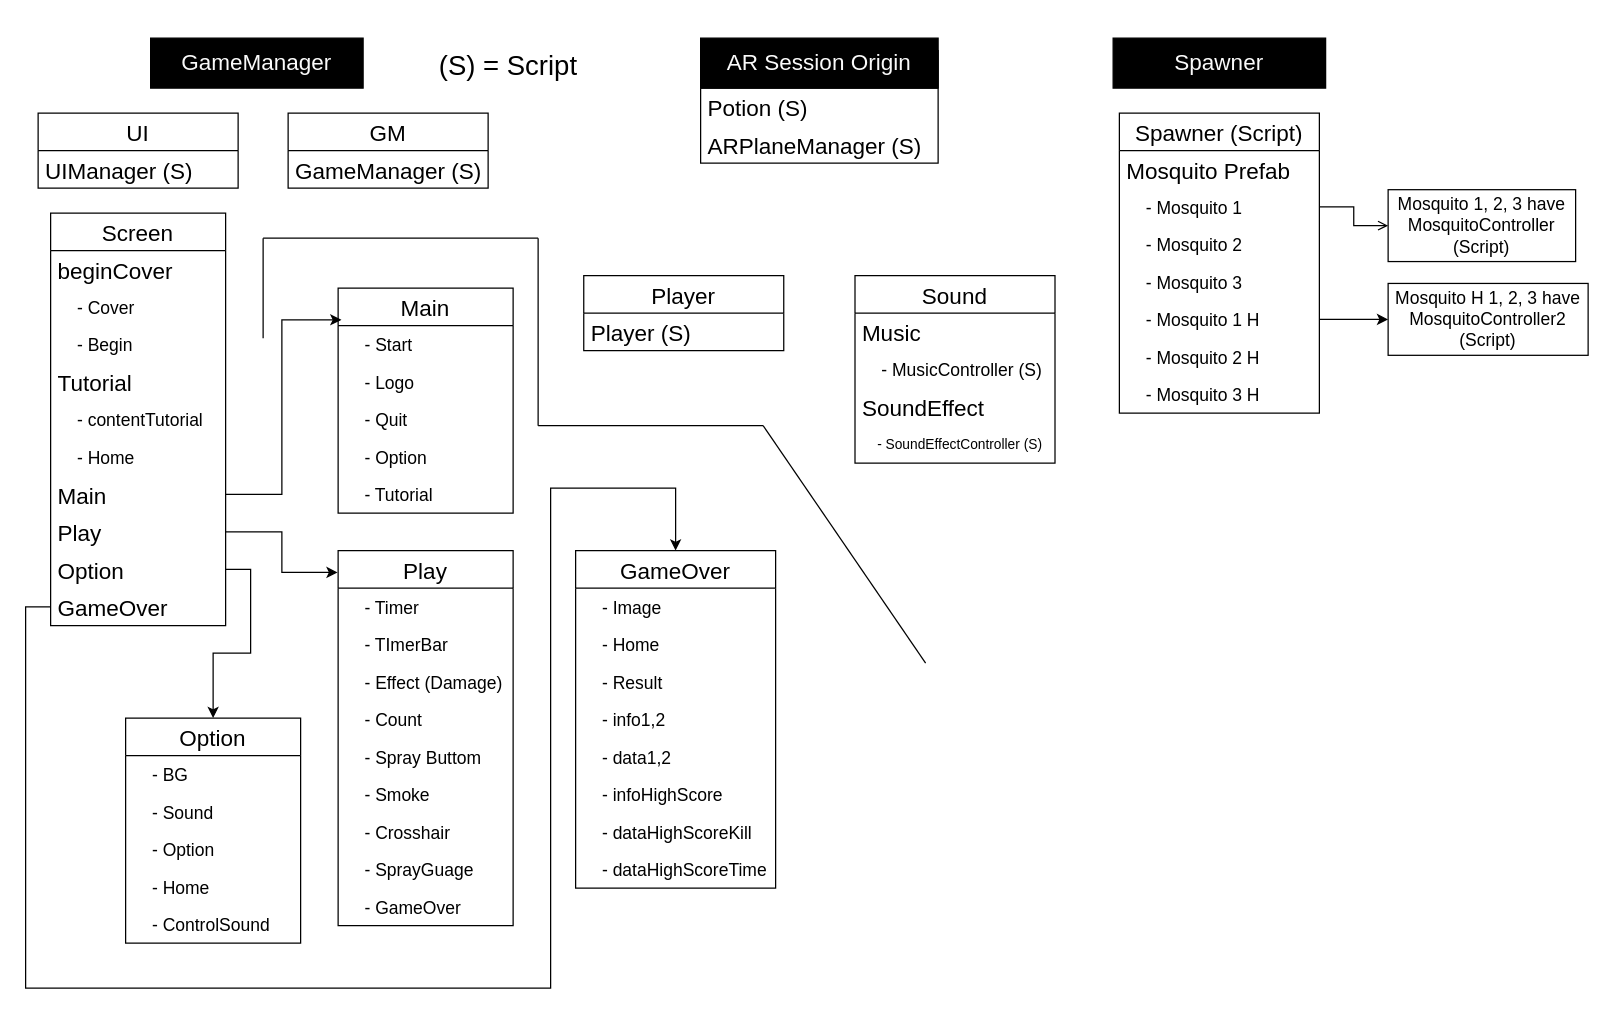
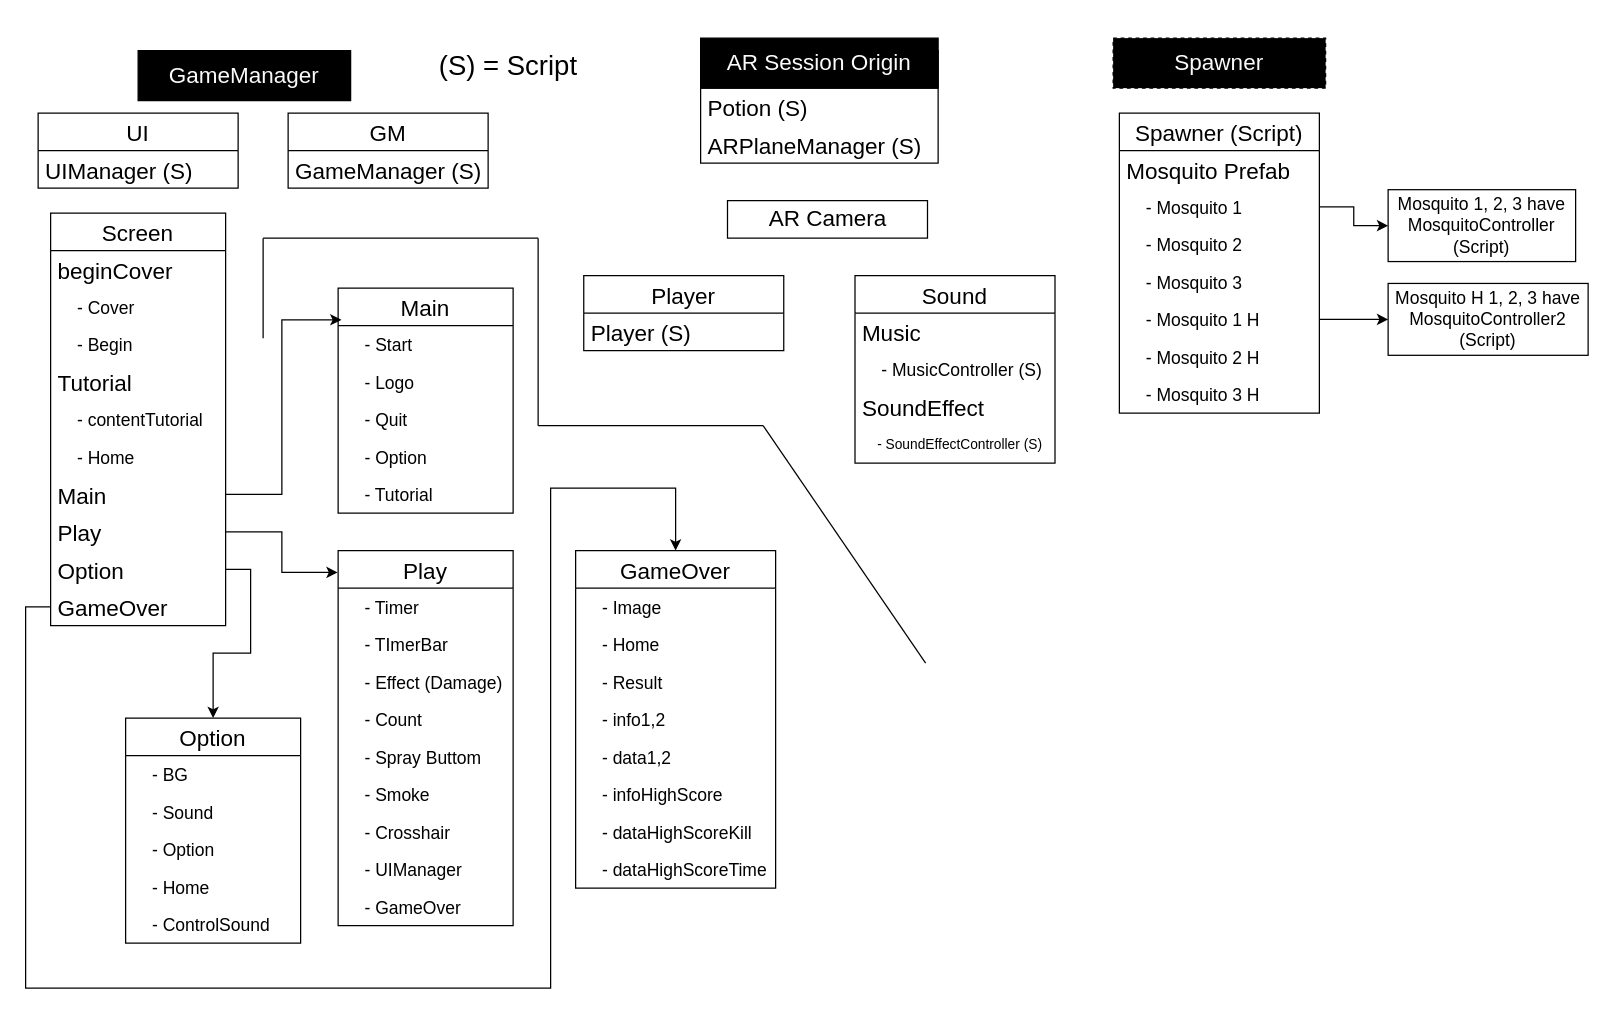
(257, 63) -> (244, 76)
(1219, 63) -> (1219, 63)
none -> (828, 219)
(1380, 226) -> (1378, 226)
(402, 870) -> (397, 870)
